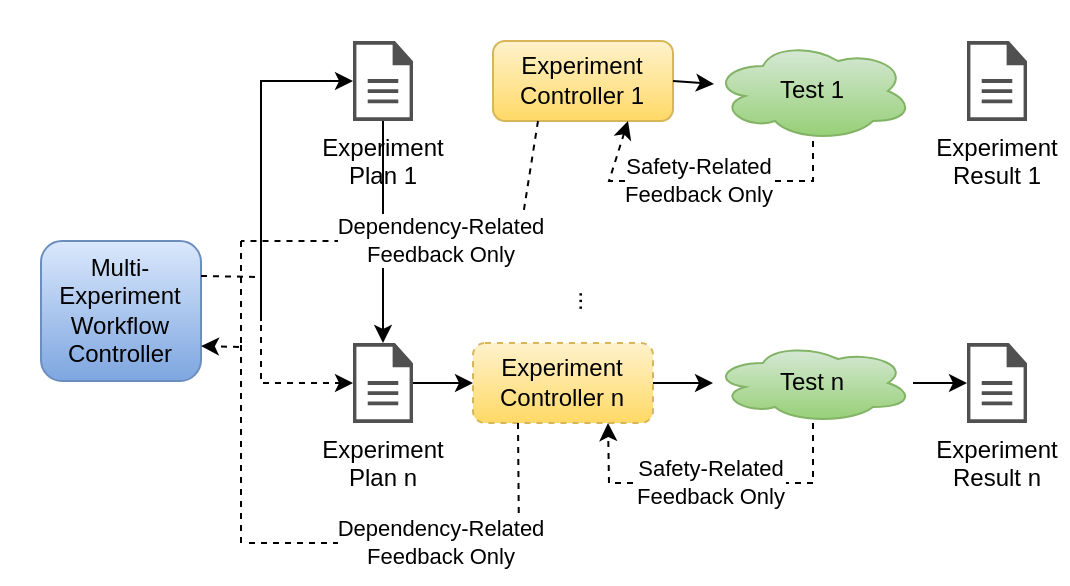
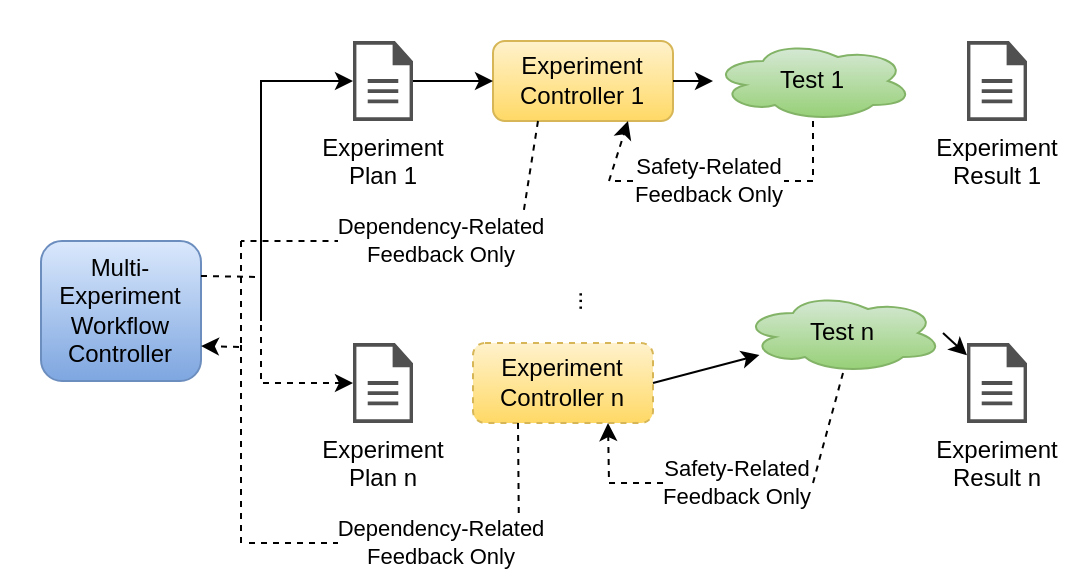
(813, 91) -> (813, 81)
(383, 168) -> (446, 81)
(436, 383) -> none
(813, 383) -> (843, 333)
